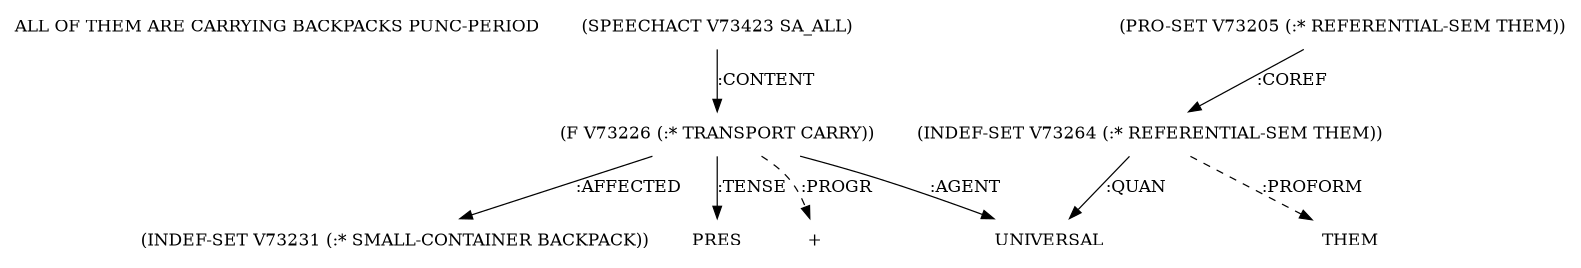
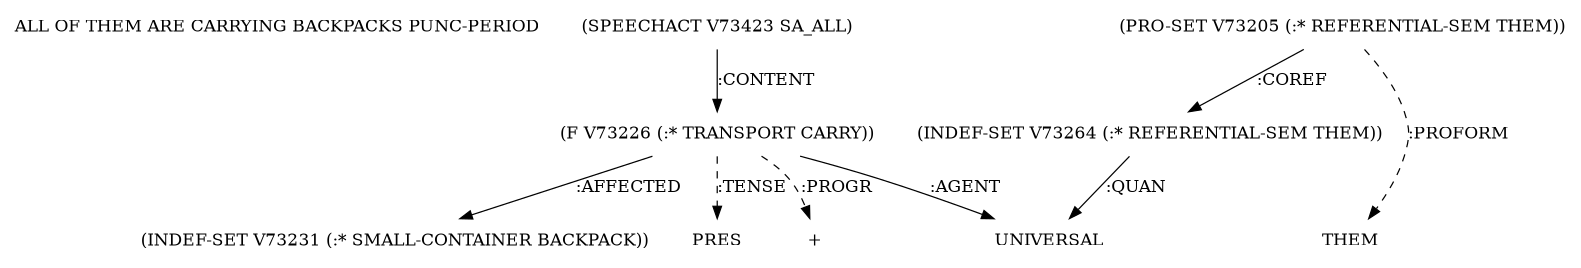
(717, 181) -> (717, 181)
(1246, 185) -> (1408, 127)
